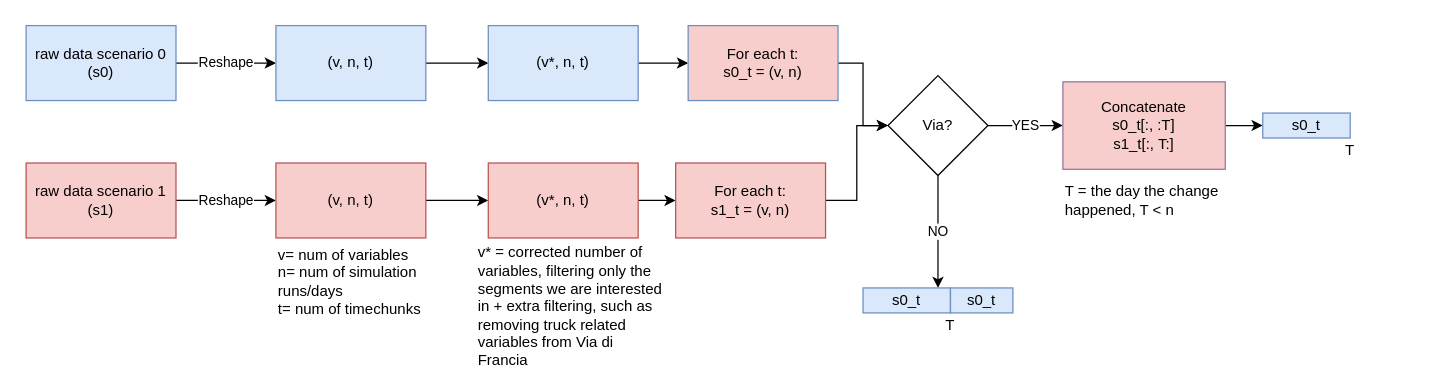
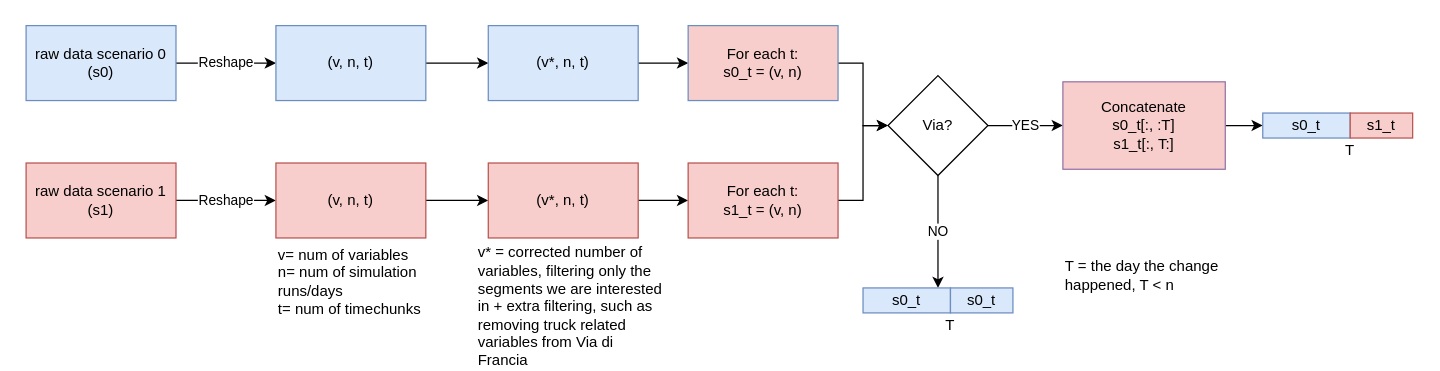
none -> (1382, 126)
(751, 201) -> (763, 201)
(1144, 201) -> (1144, 276)
